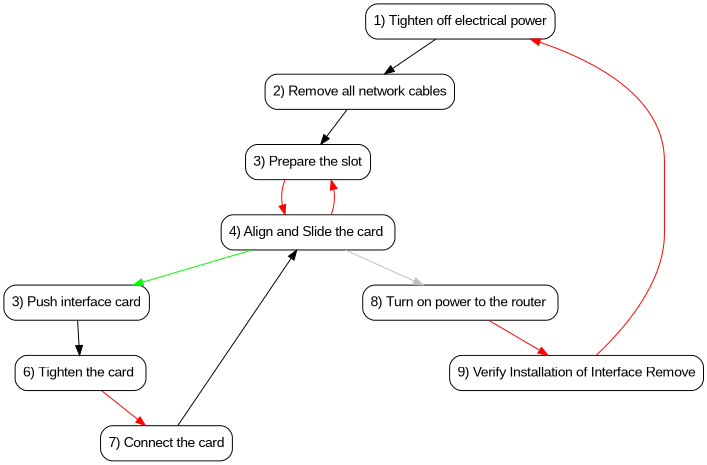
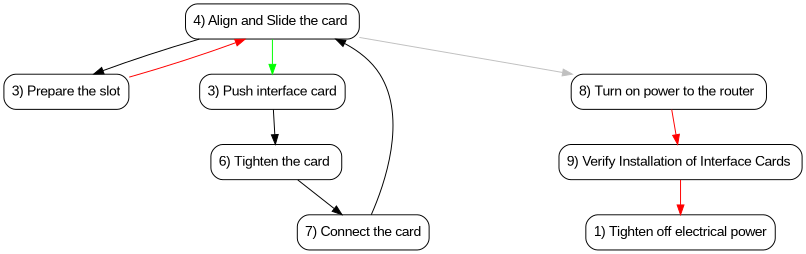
(360, 92) -> none
(334, 202) -> (151, 54)
(577, 373) -> (681, 162)
(120, 405) -> (316, 194)
